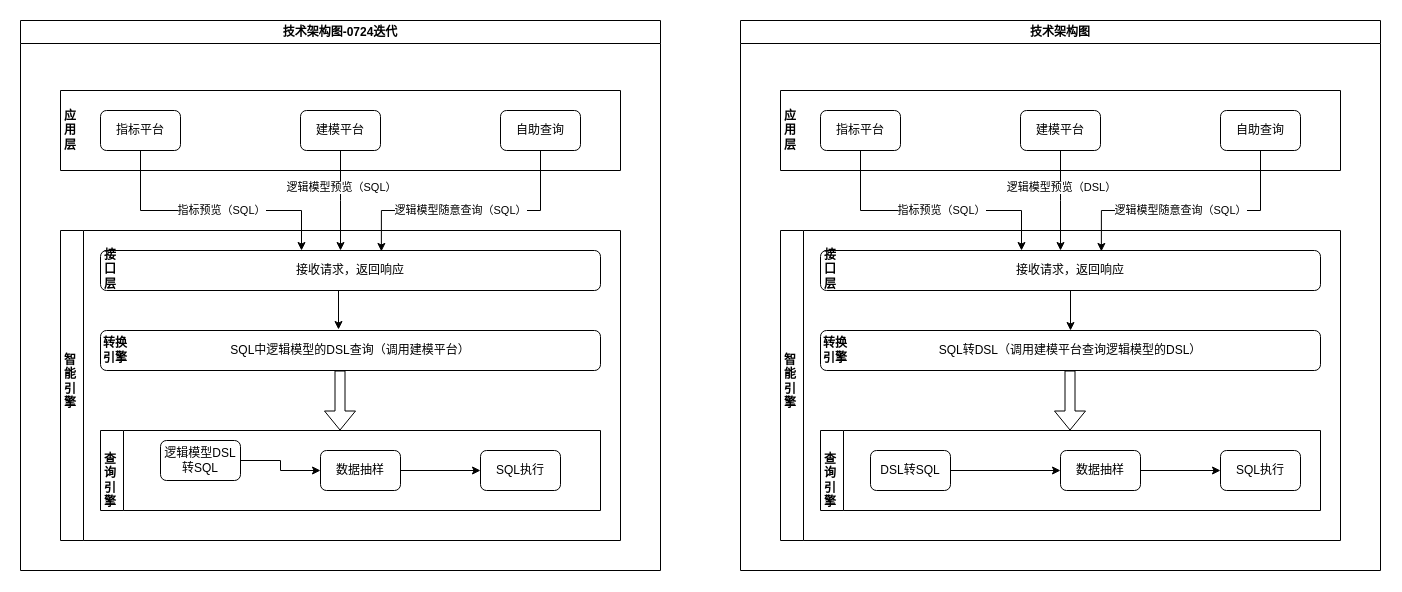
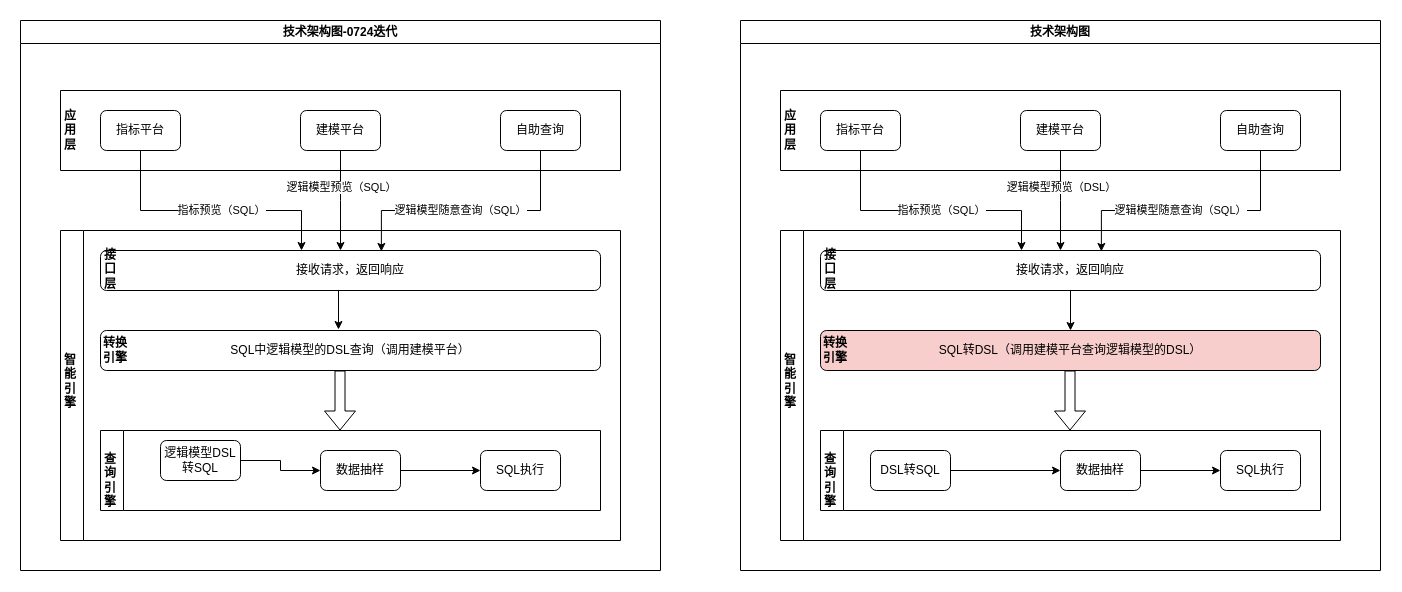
(1071, 351) -> (1071, 351)
